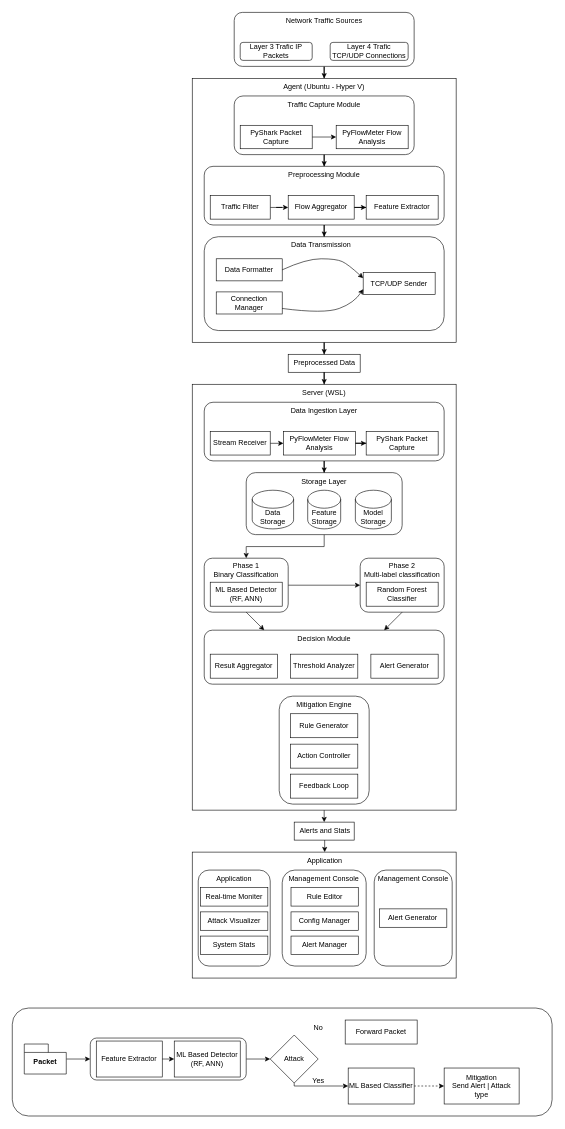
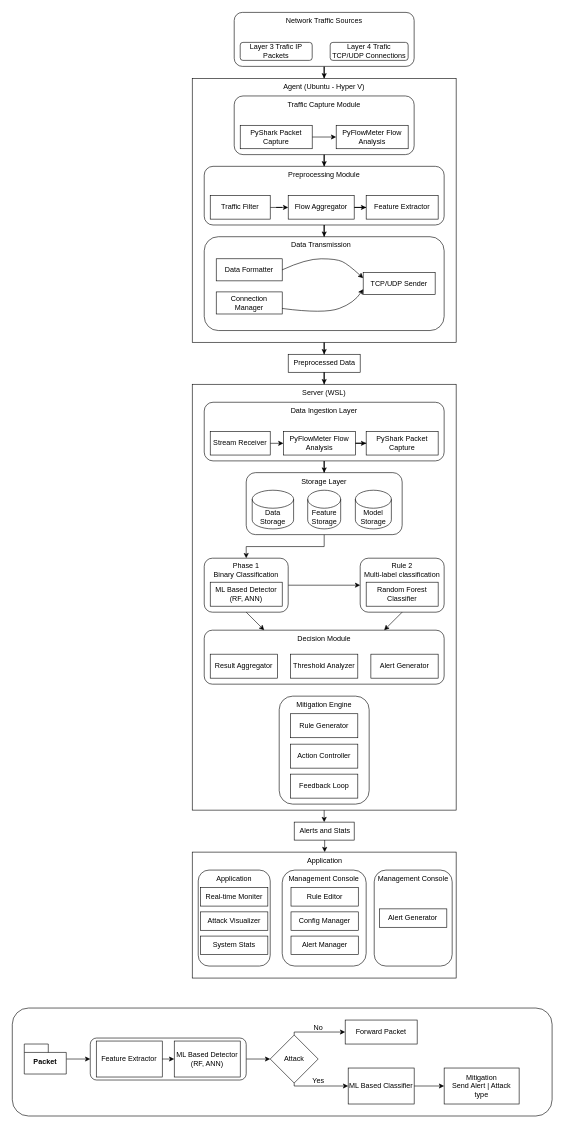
(402, 570) -> (402, 570)
none -> (294, 1032)
(427, 1086) -> (427, 1086)
